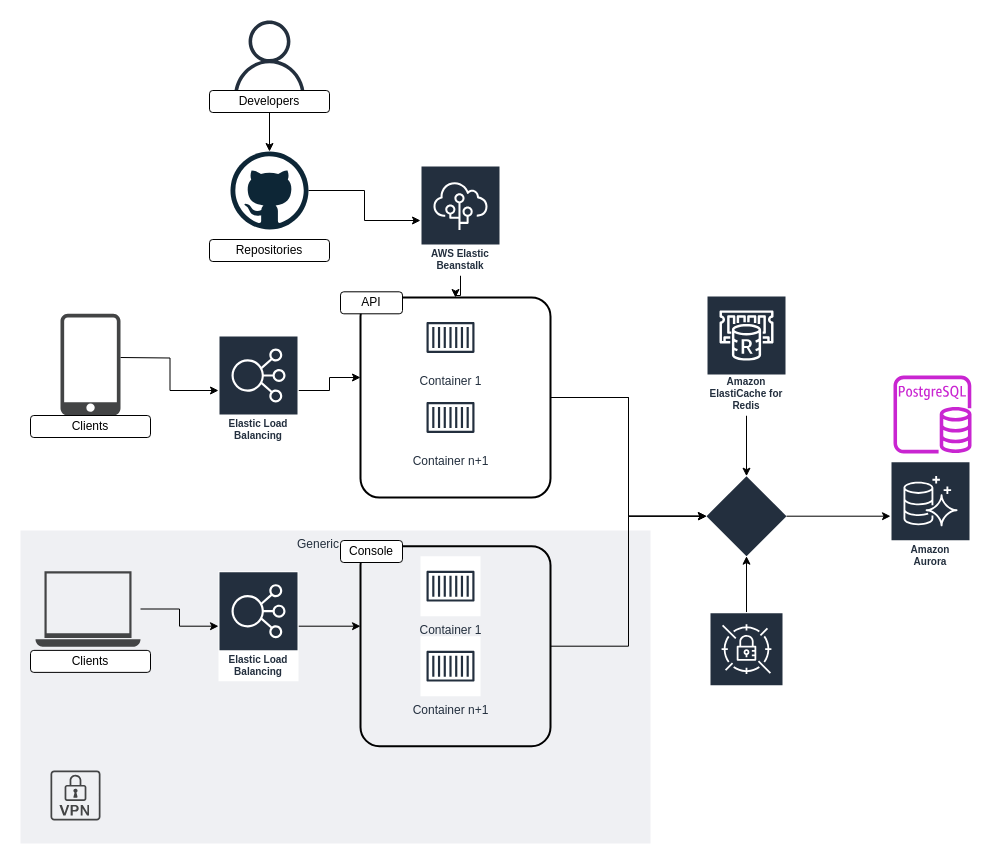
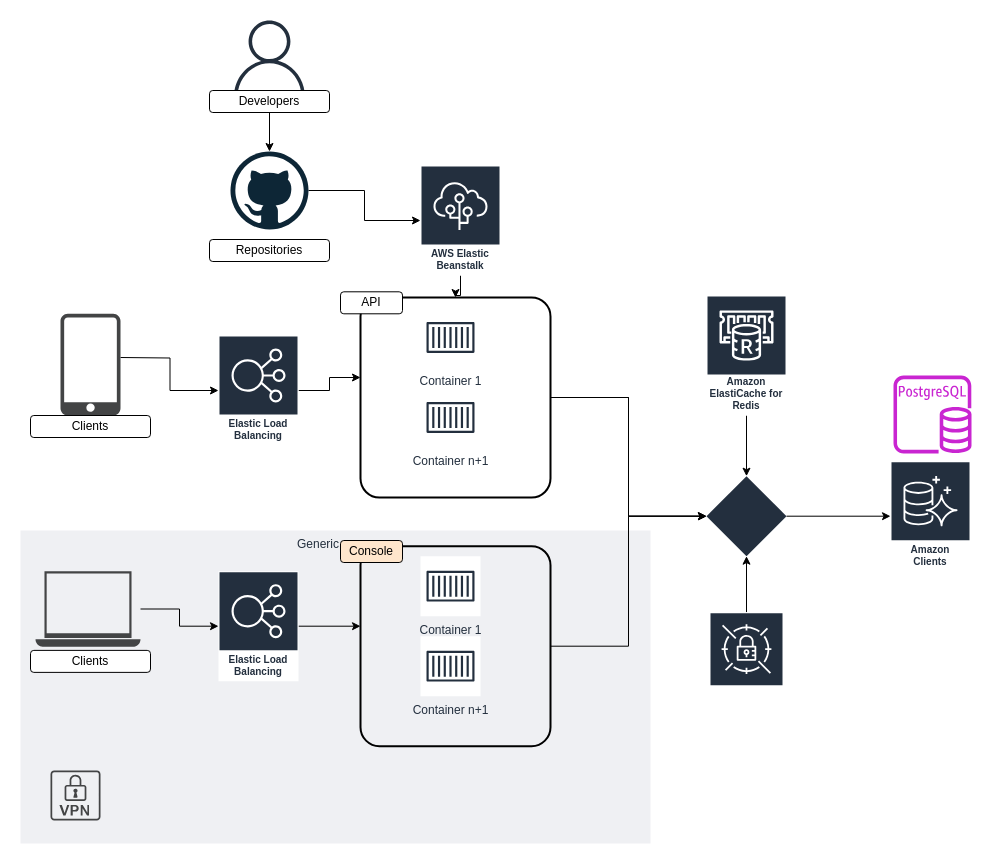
(372, 552) -> (372, 552)
(931, 556) -> (931, 556)
